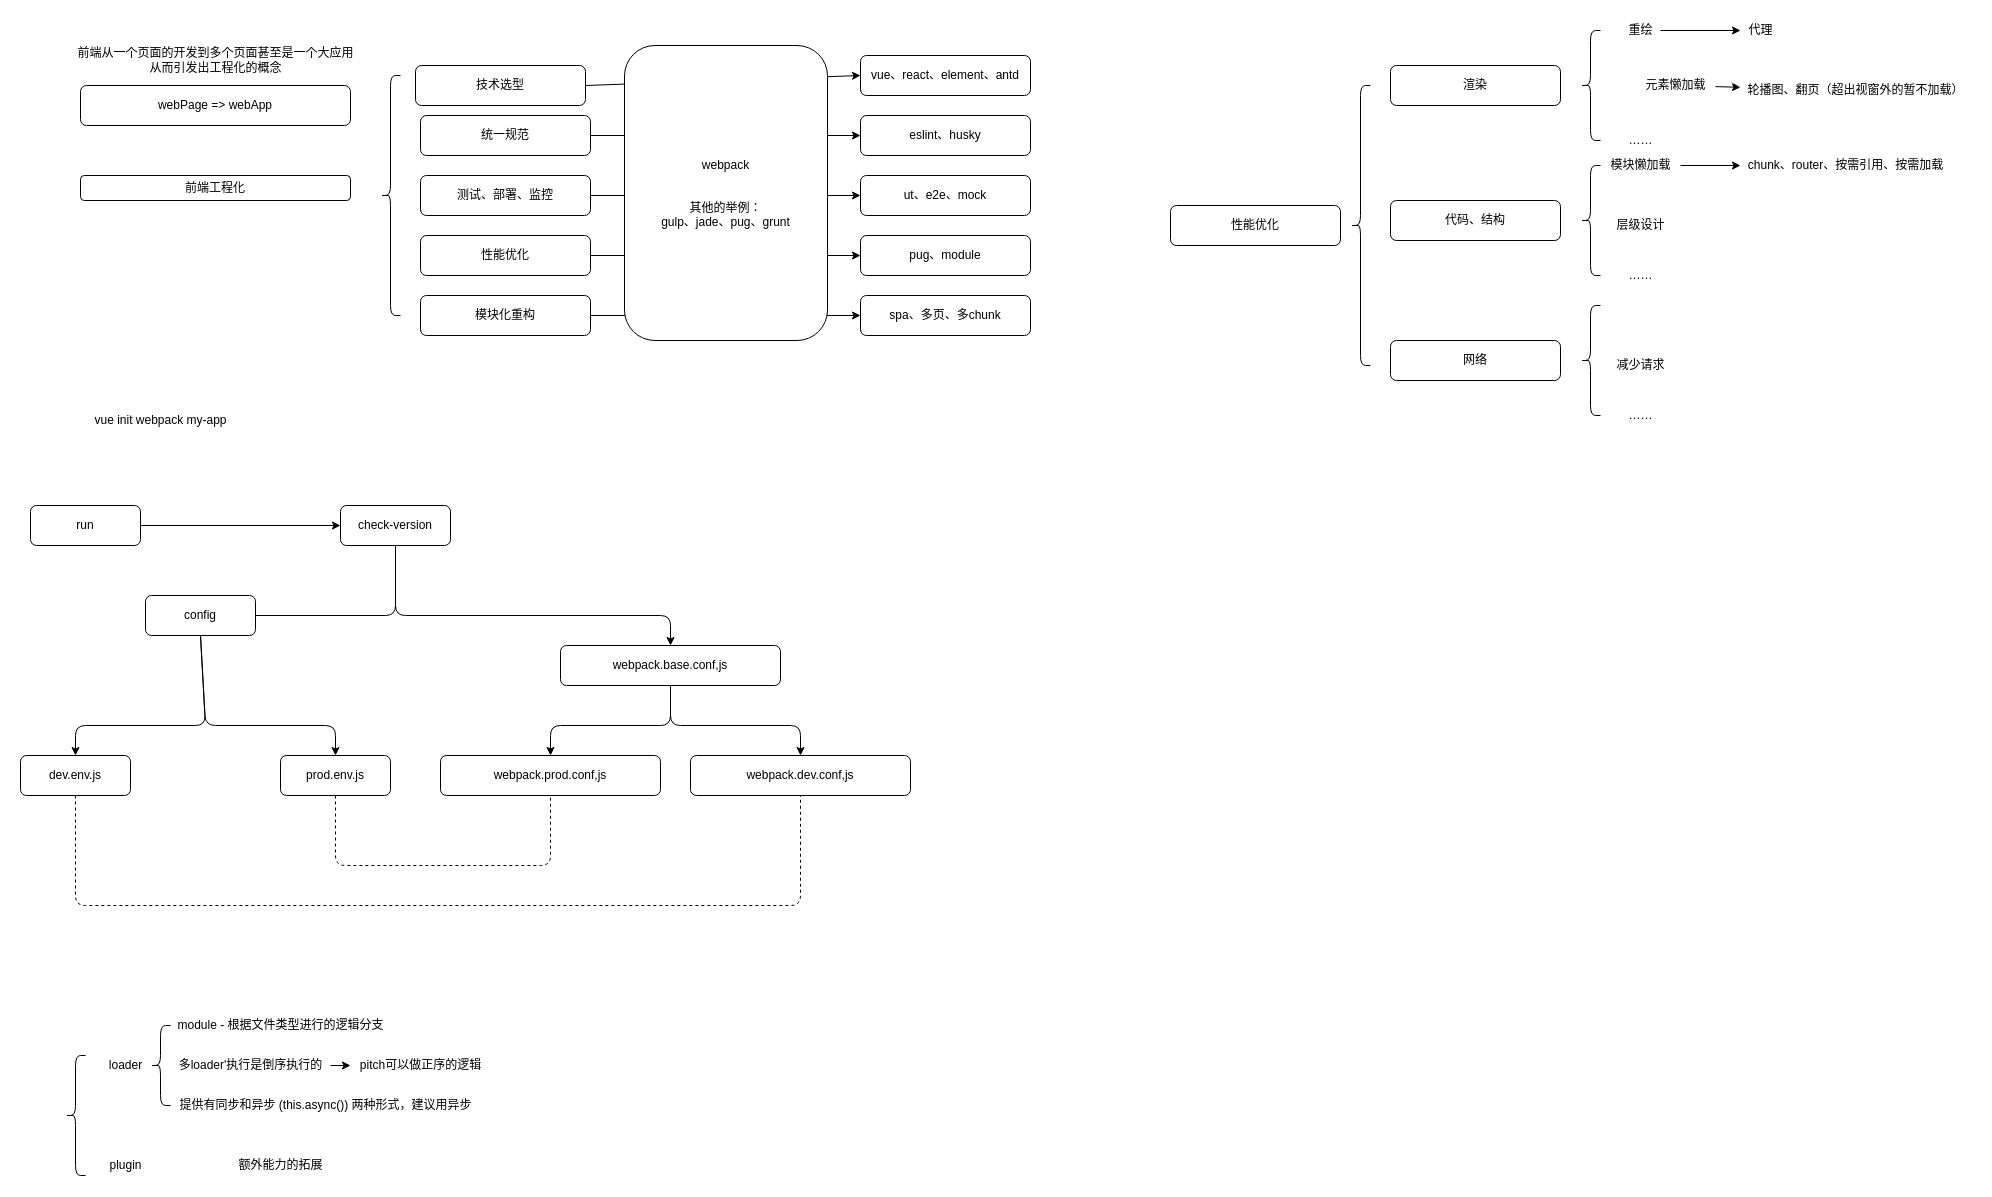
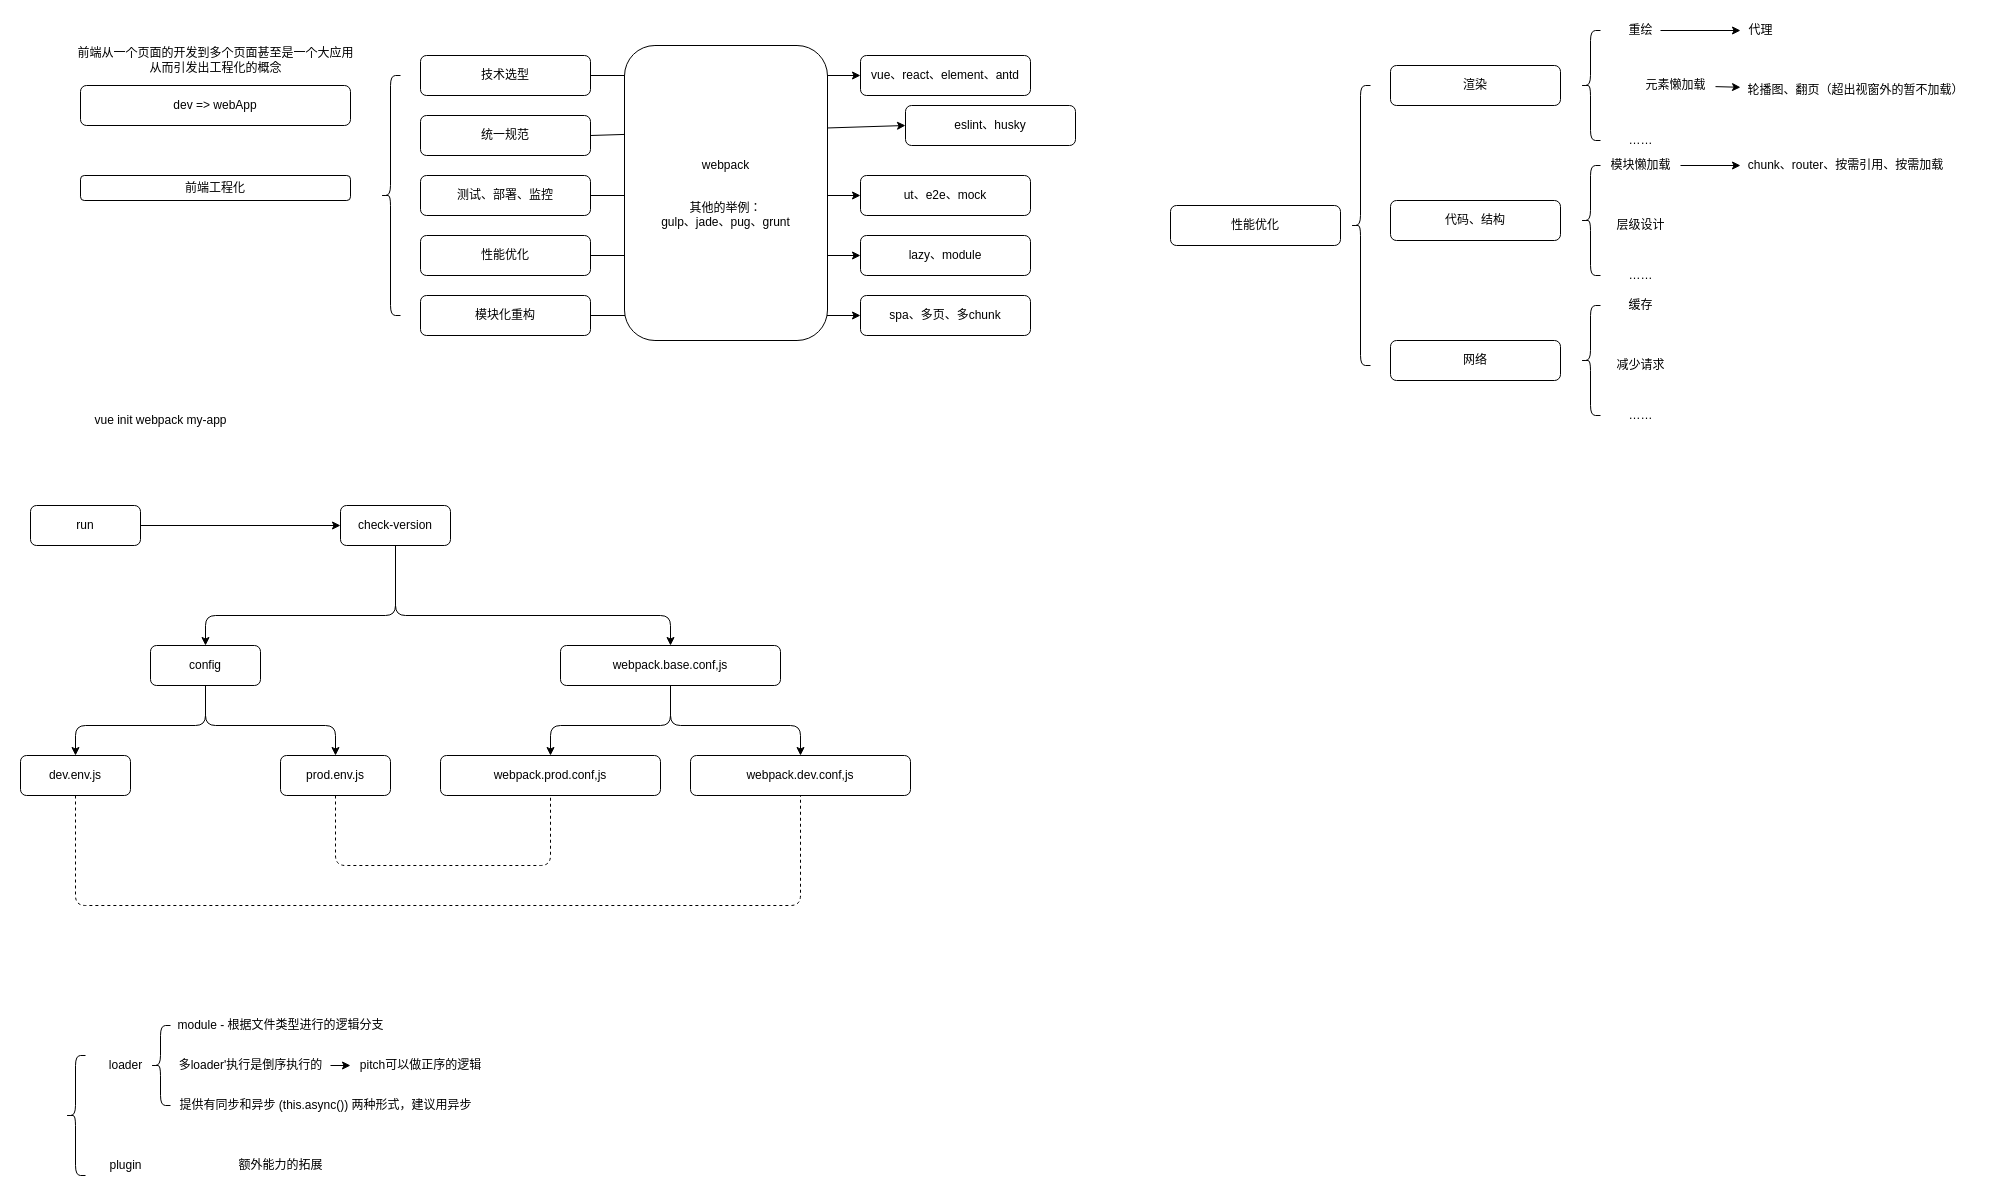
(501, 86) -> (506, 76)
(216, 106) -> (216, 106)
(946, 136) -> (991, 126)
(946, 256) -> (946, 256)
none -> (1641, 306)
(201, 616) -> (206, 666)
